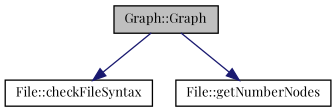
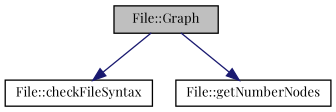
(166, 20) -> (166, 20)
